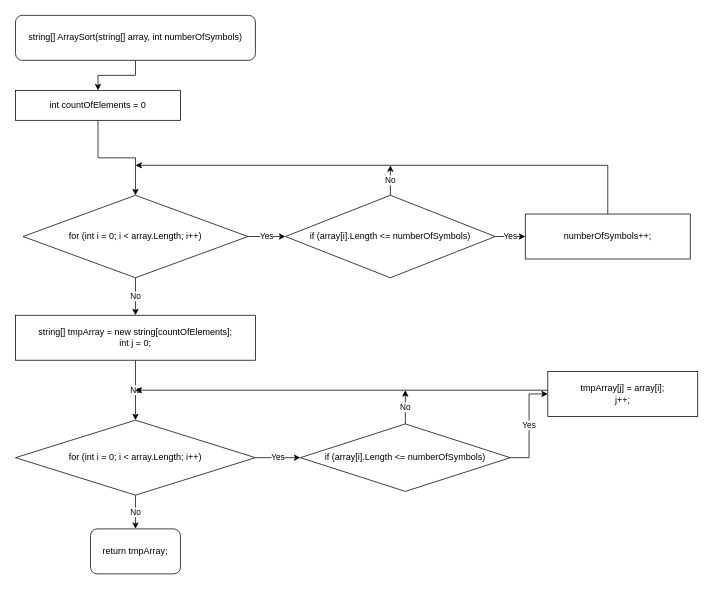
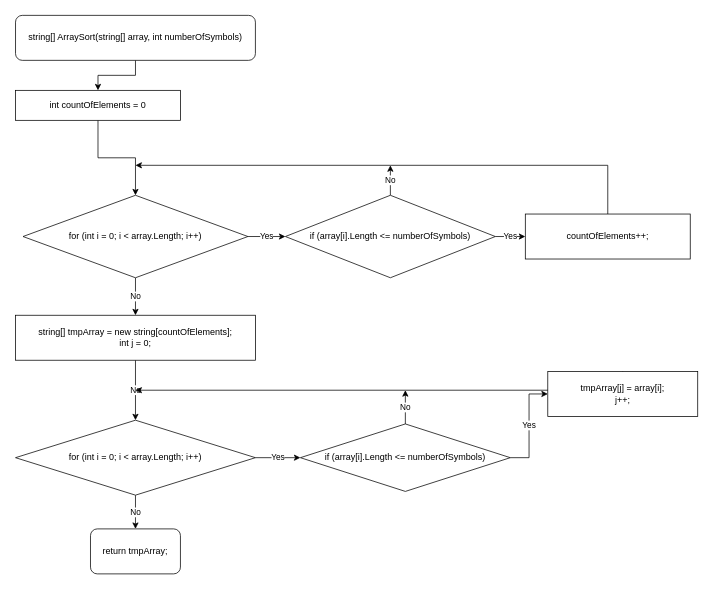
(608, 237) -> (608, 237)
